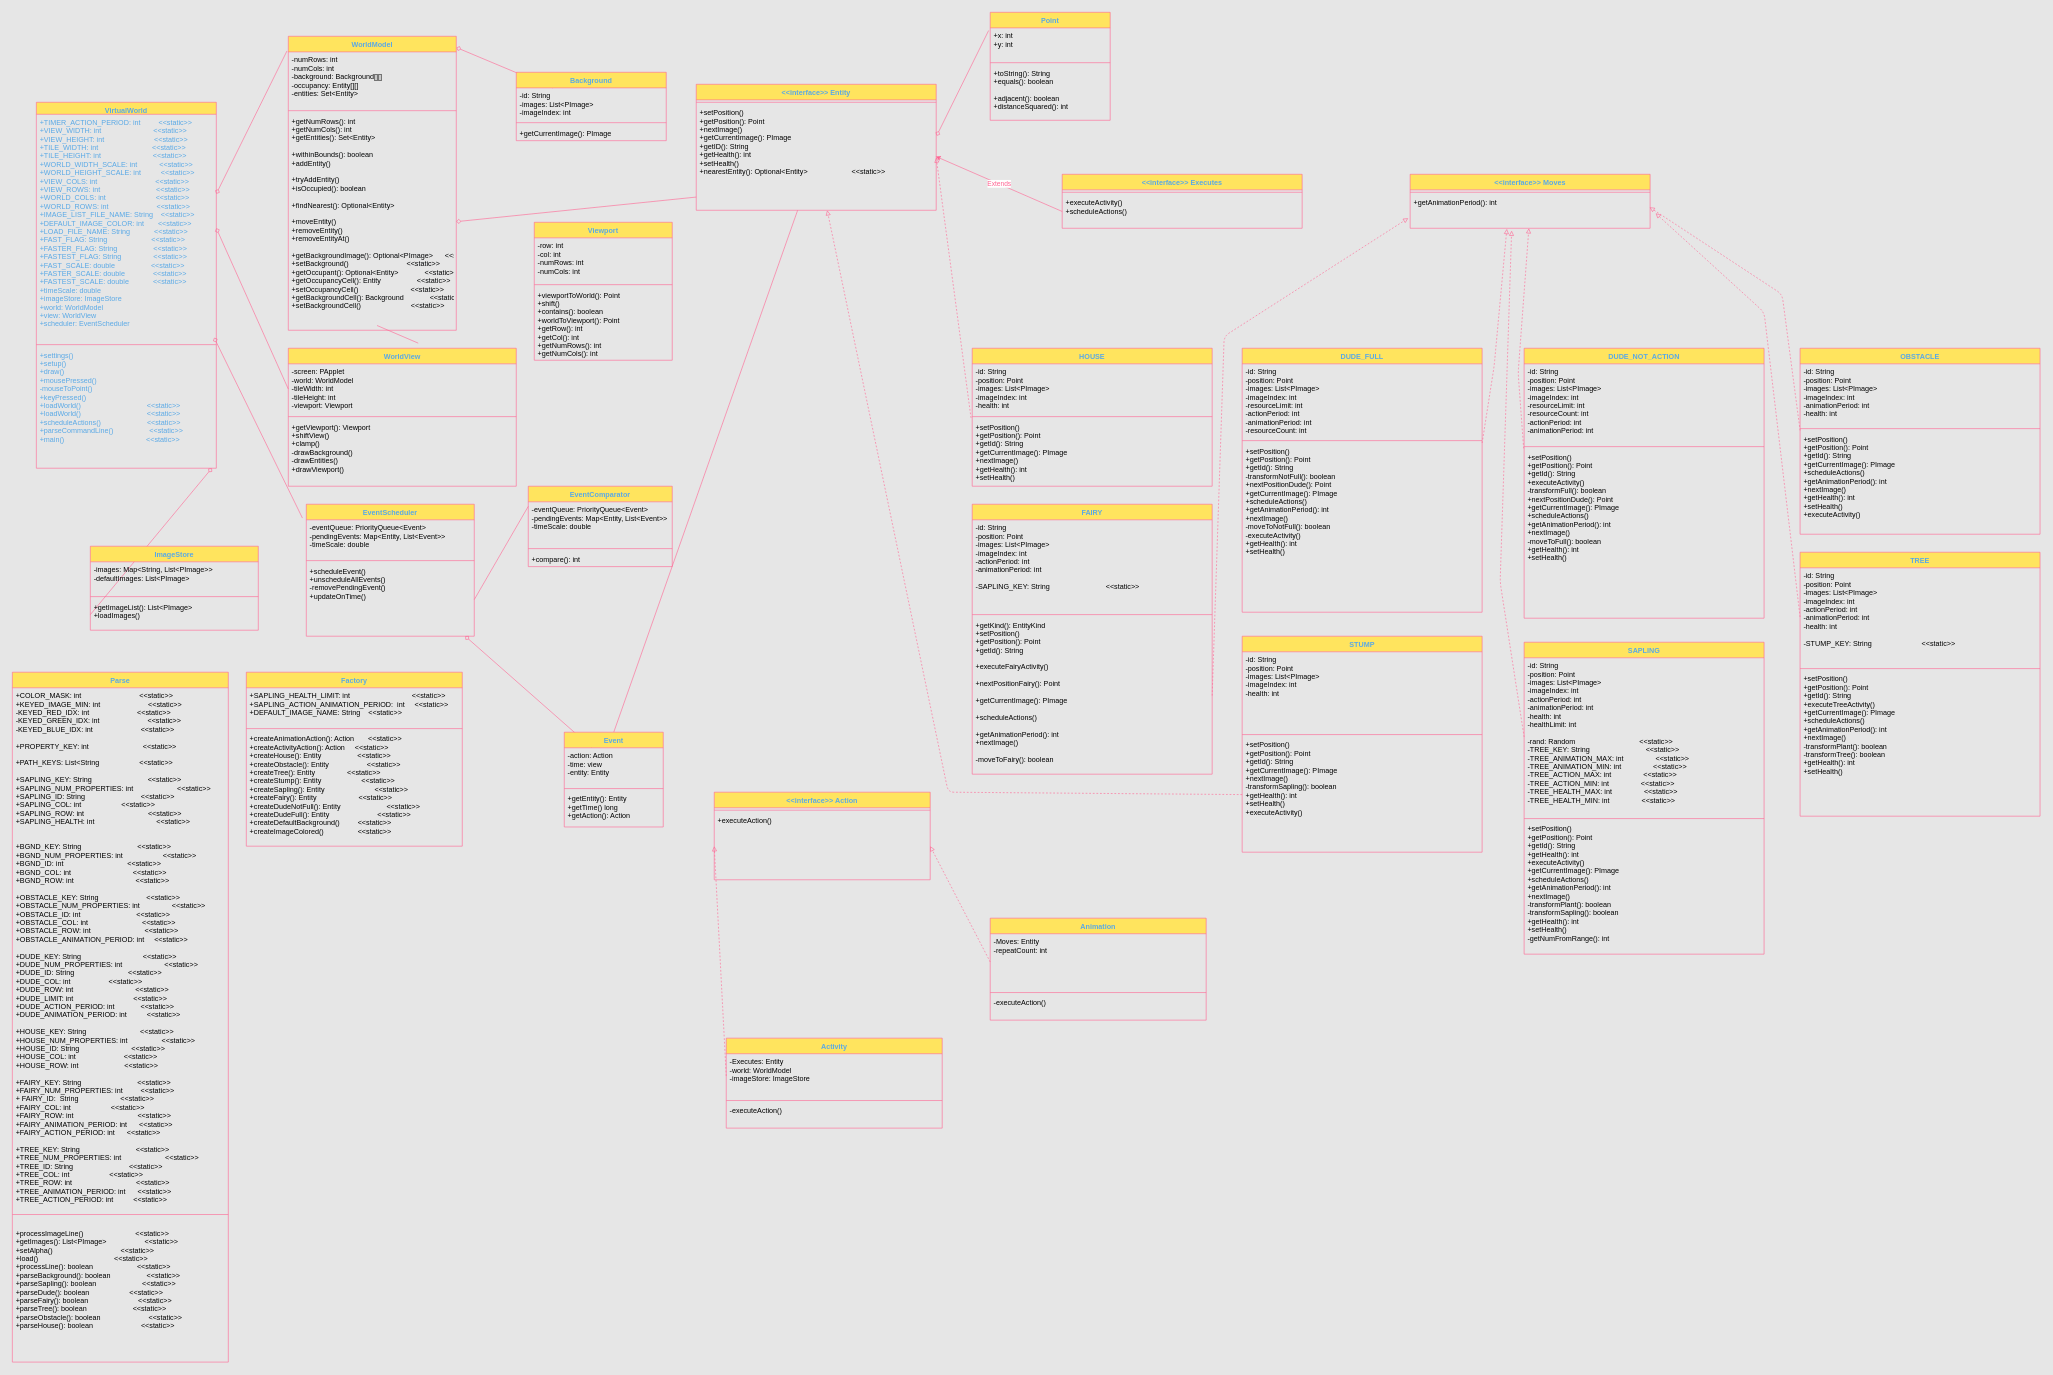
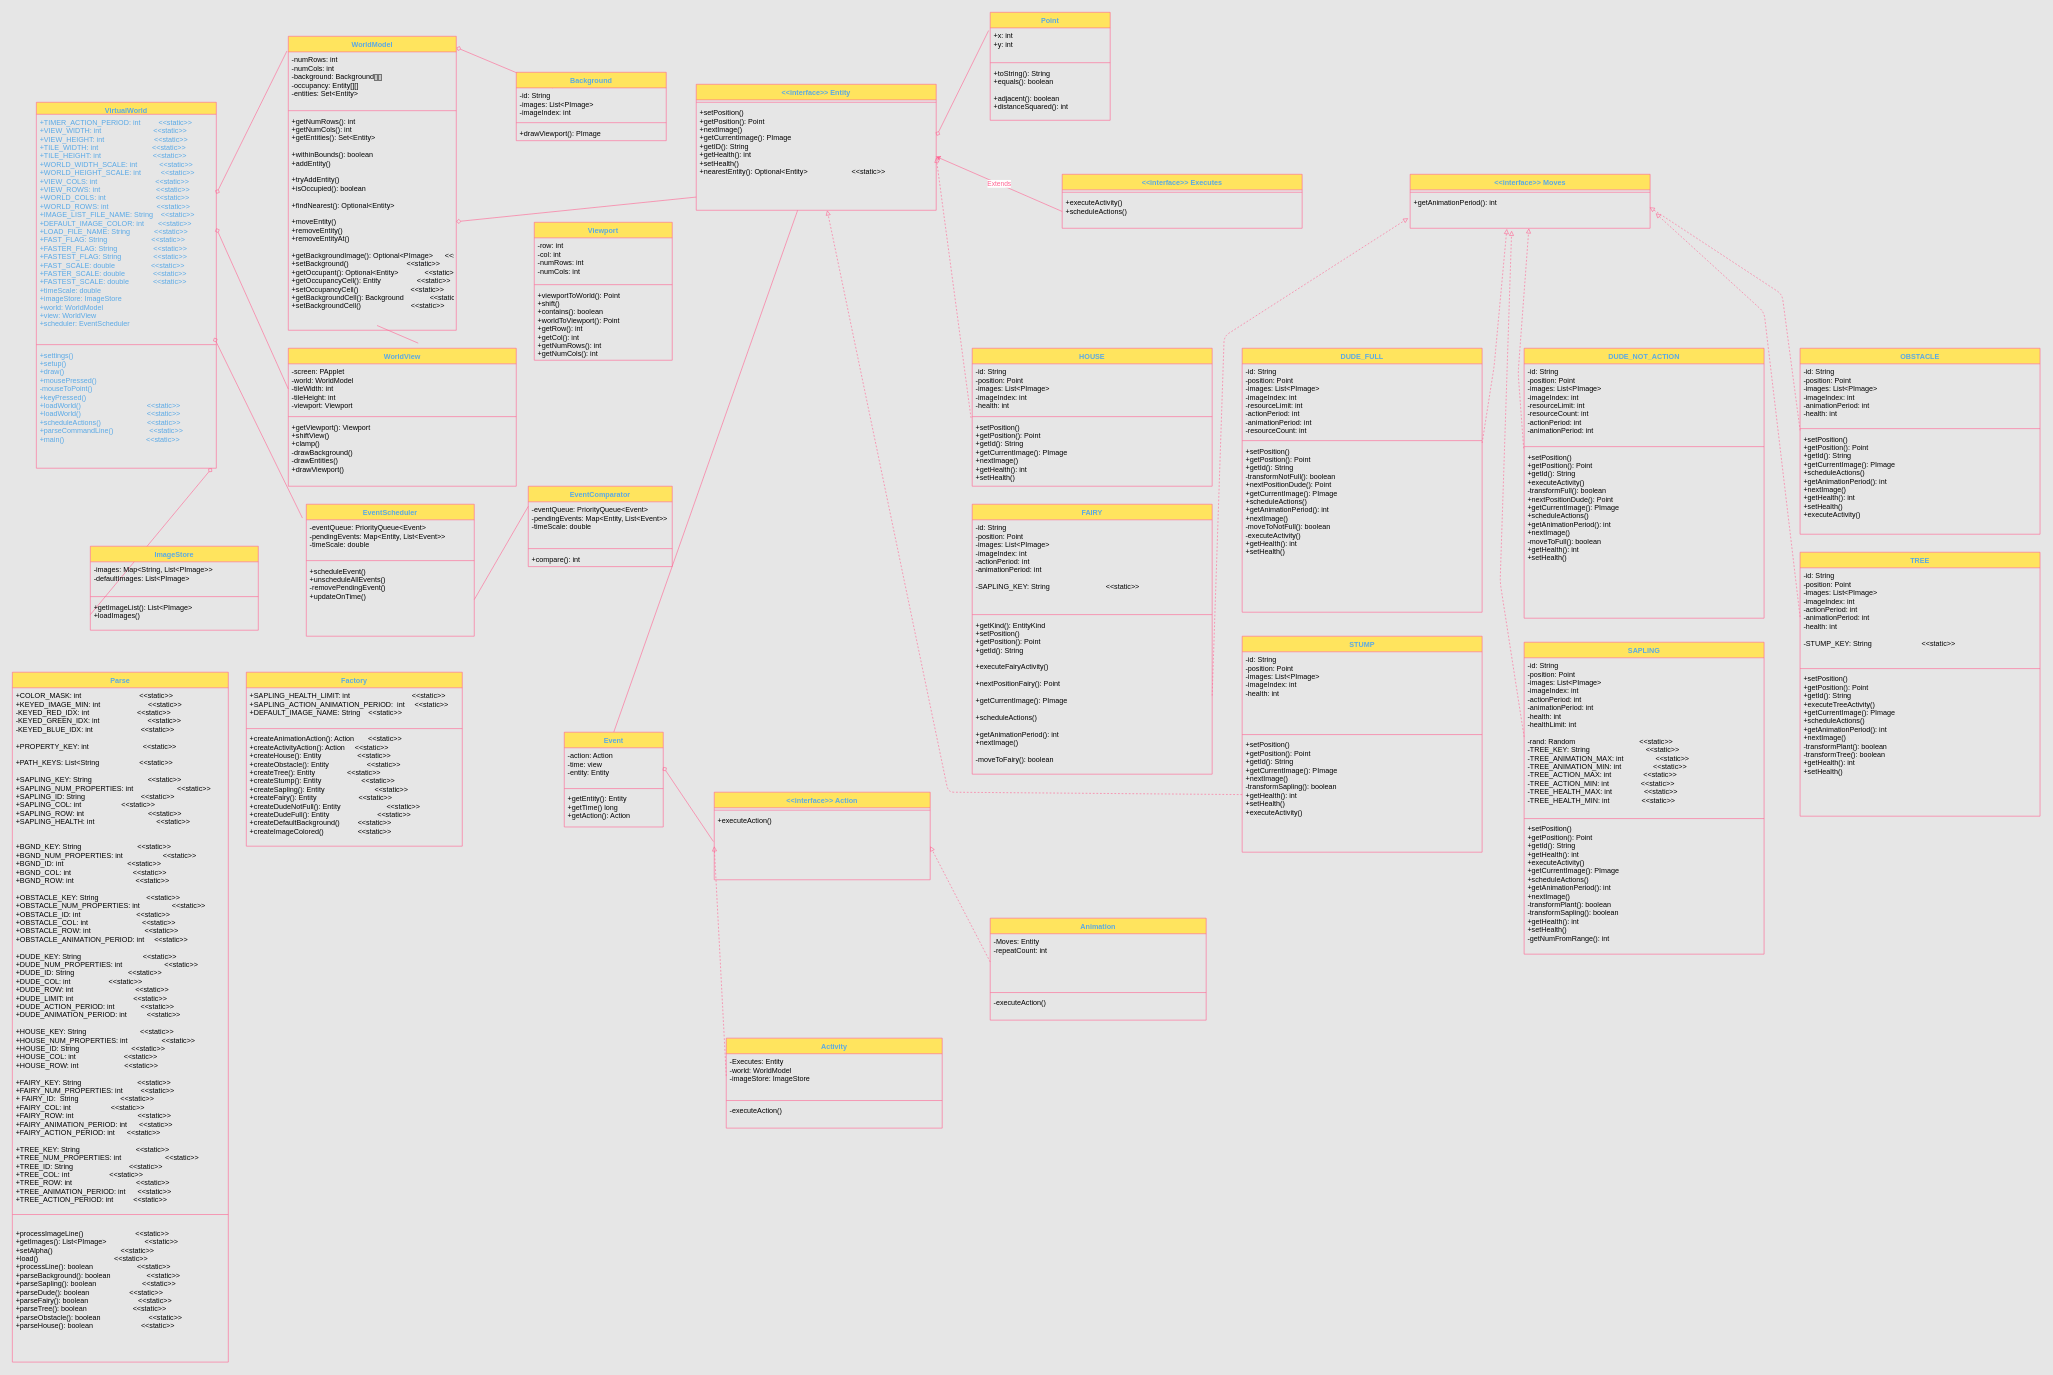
(570, 133) -> (563, 133)
(522, 686) -> none
none -> (689, 805)
